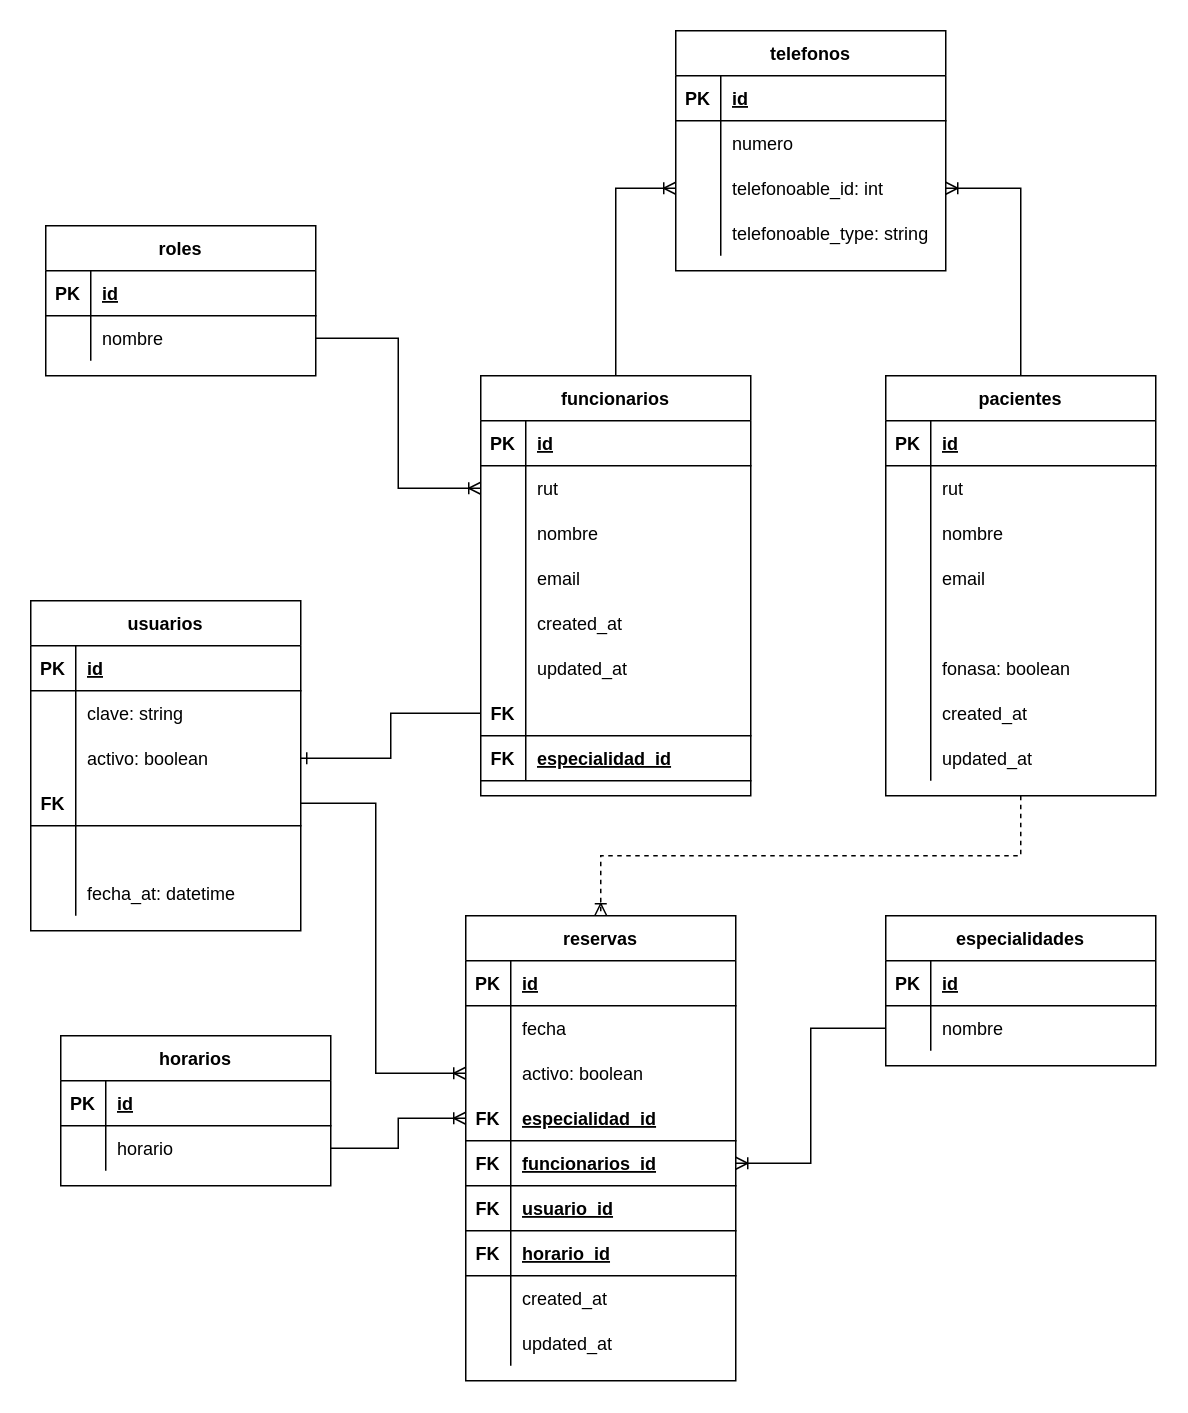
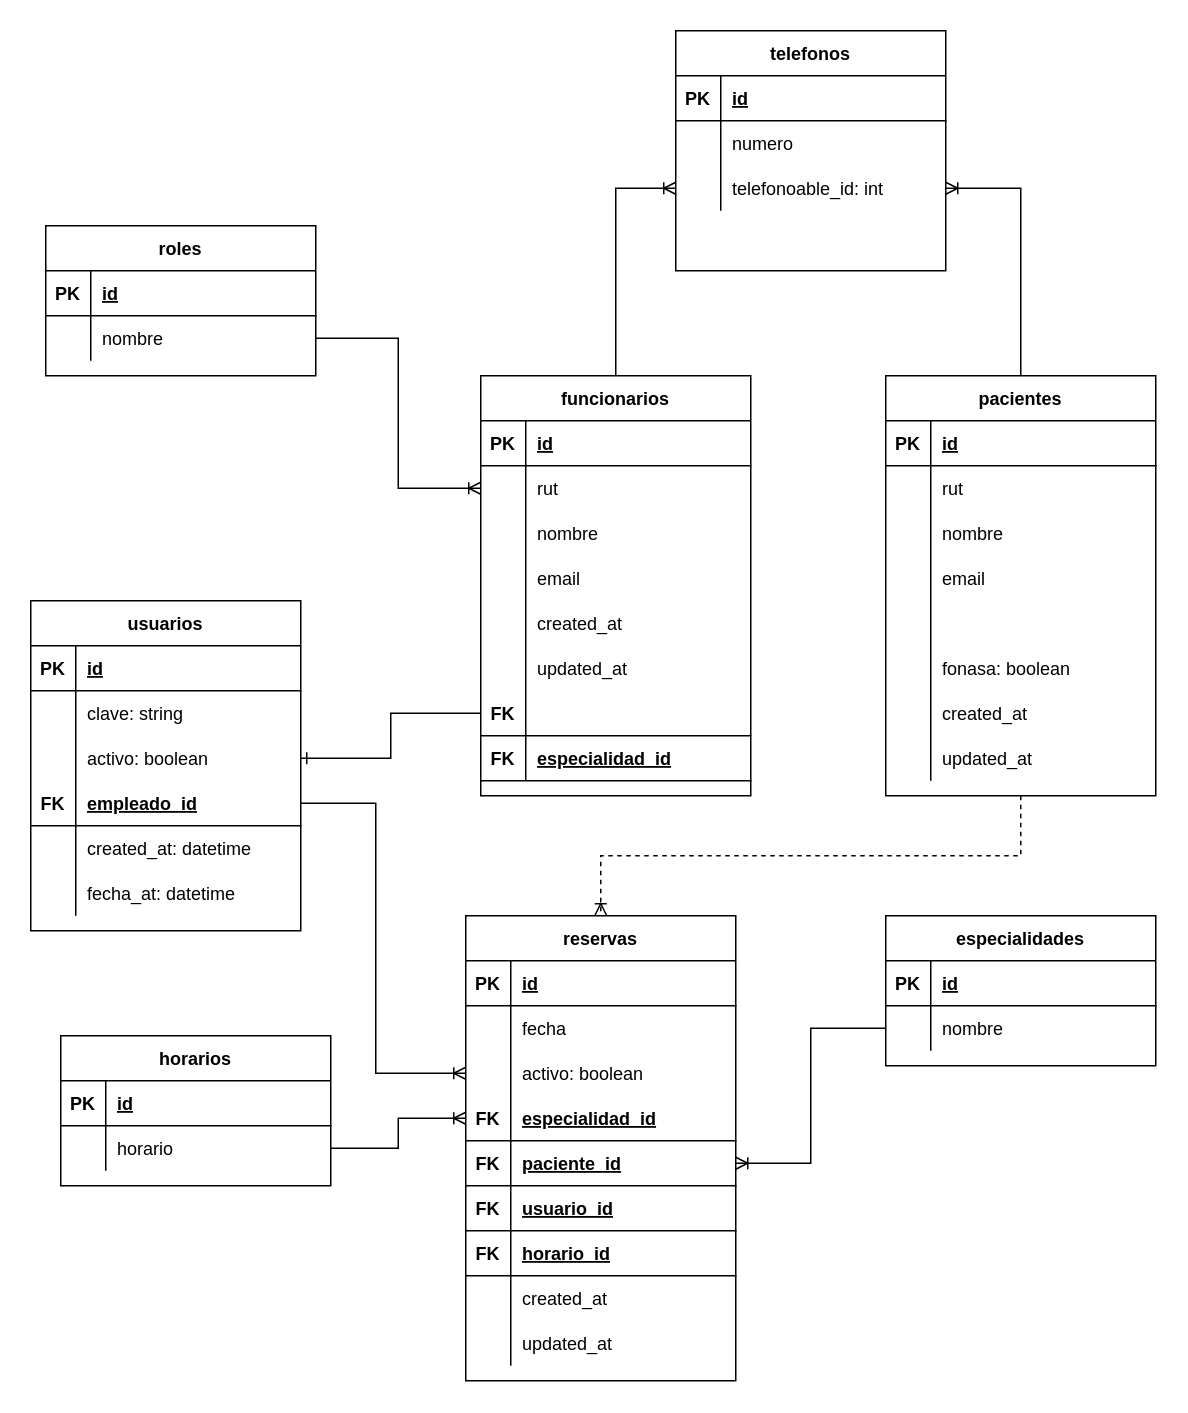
(833, 233) -> none
none -> (188, 803)
none -> (188, 848)
(591, 1164) -> (573, 1164)
